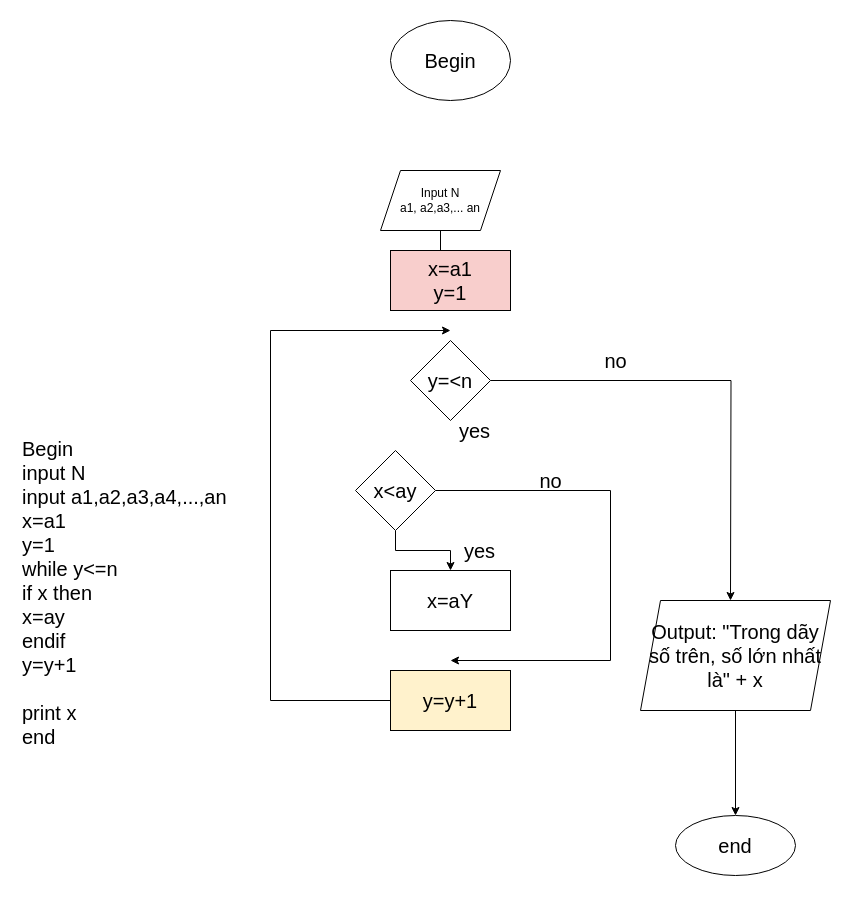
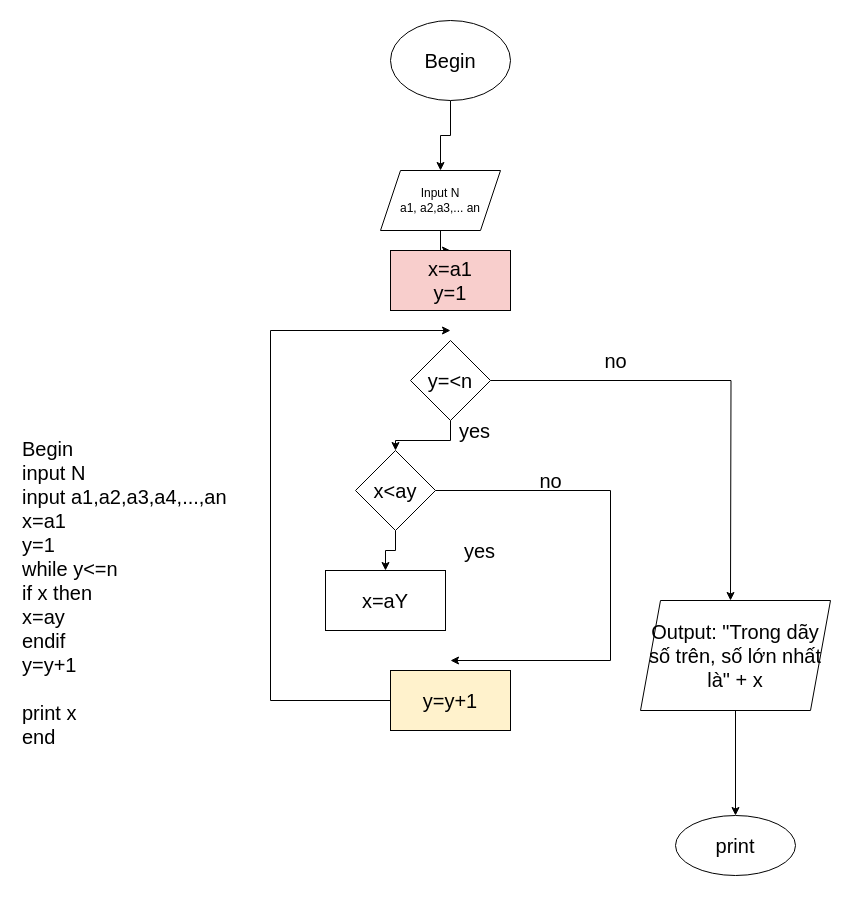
none -> (450, 136)
(442, 251) -> (441, 249)
none -> (432, 441)
(451, 601) -> (386, 601)
(736, 846) -> (736, 846)
